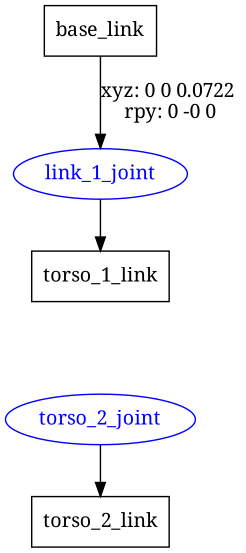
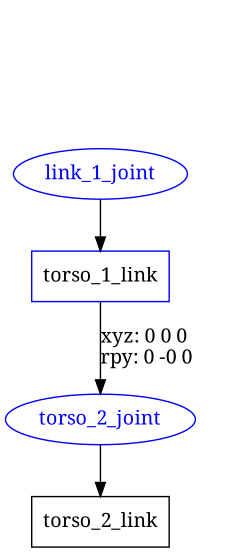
(100, 31) -> none
(100, 276) -> (100, 276)
none -> (100, 341)
